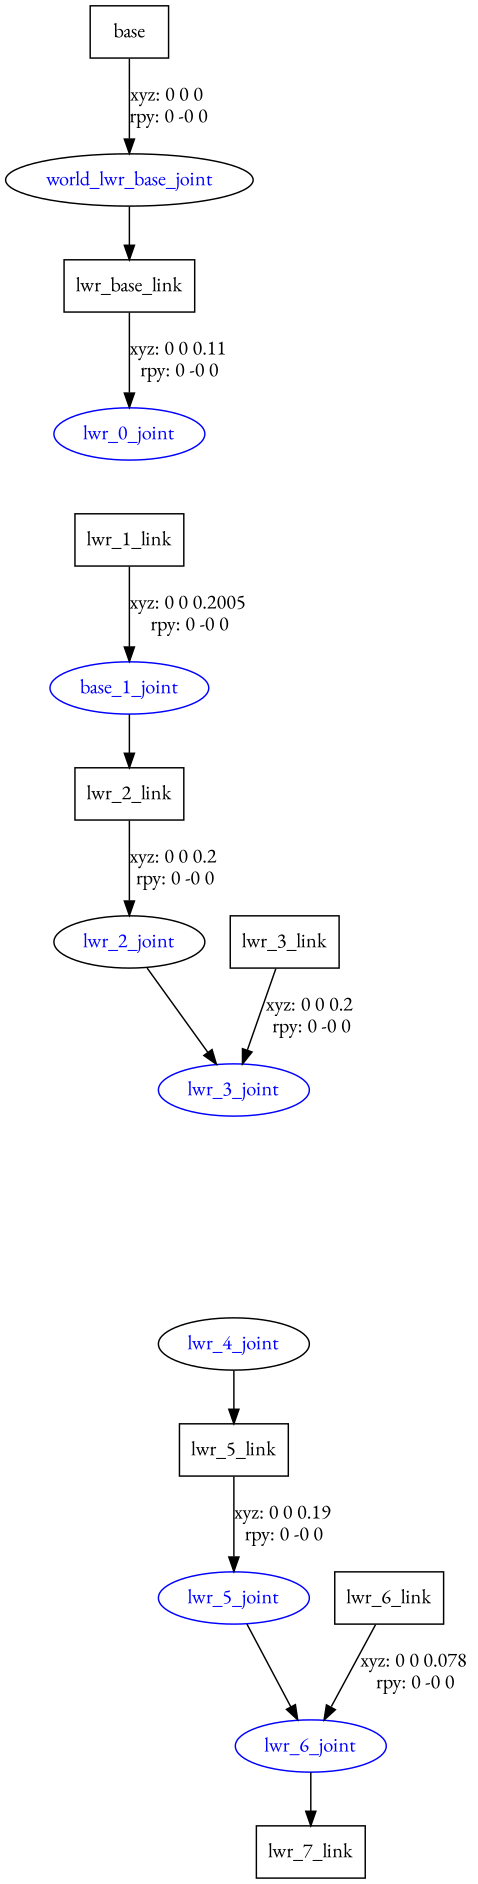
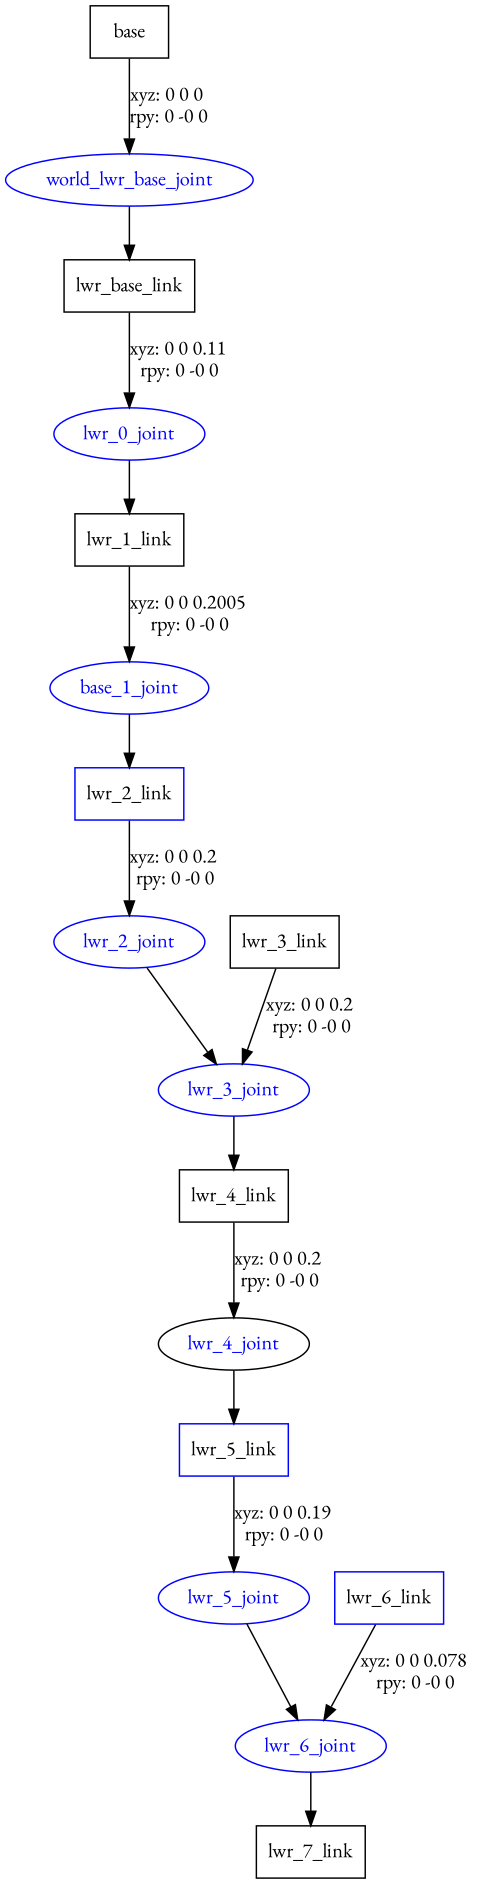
(129, 180) -> (129, 180)
none -> (129, 480)
(129, 794) -> (129, 794)
(129, 942) -> (129, 942)
none -> (234, 1196)
(234, 1450) -> (234, 1450)
(389, 1598) -> (389, 1598)
